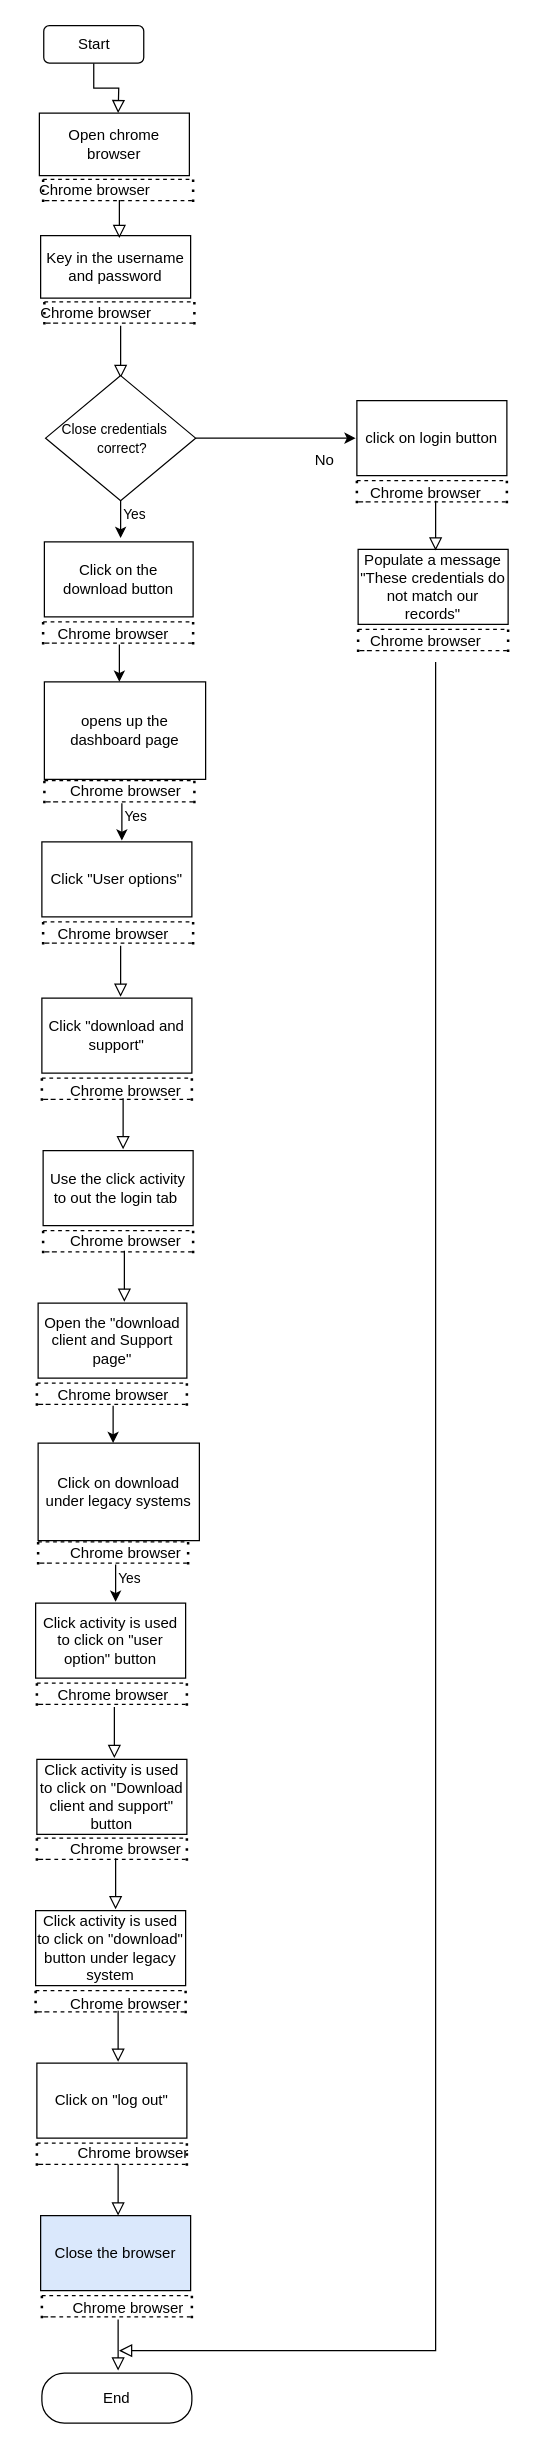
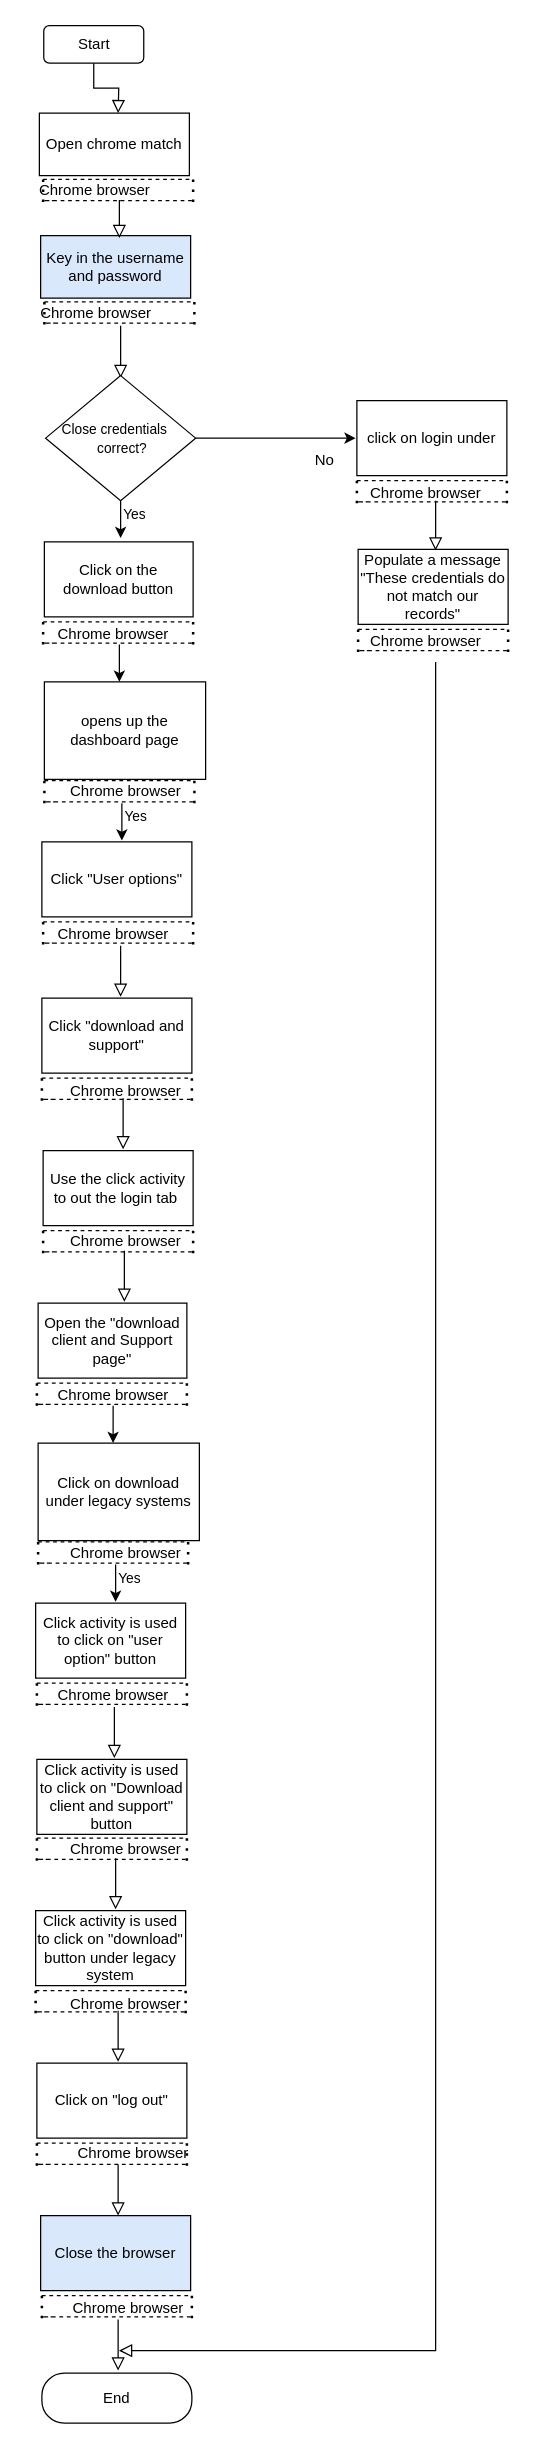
(114, 144) -> (114, 144)
(116, 267) -> (116, 267)
(432, 438) -> (432, 438)
